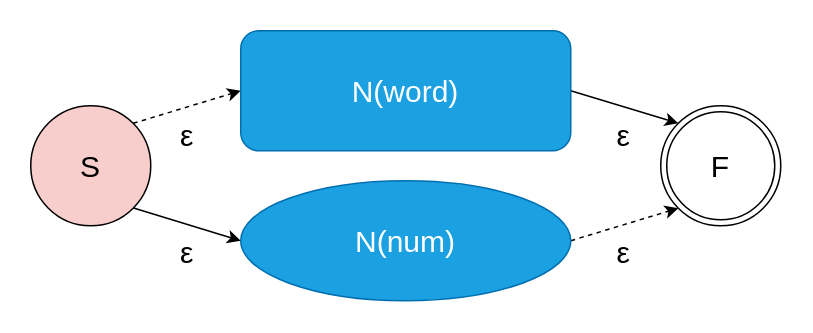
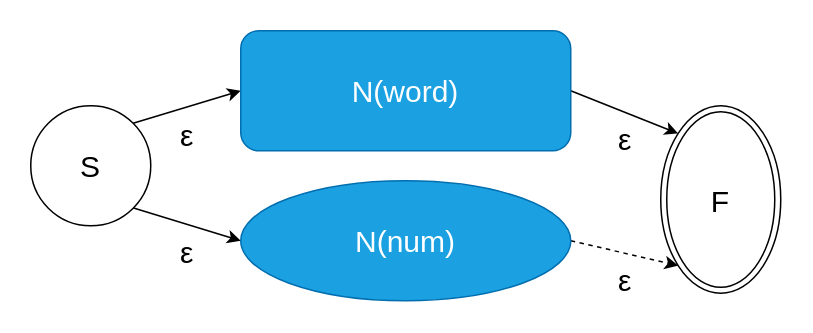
(181, 109) -> (181, 109)
(91, 166) -> (91, 166)
(721, 166) -> (721, 200)
